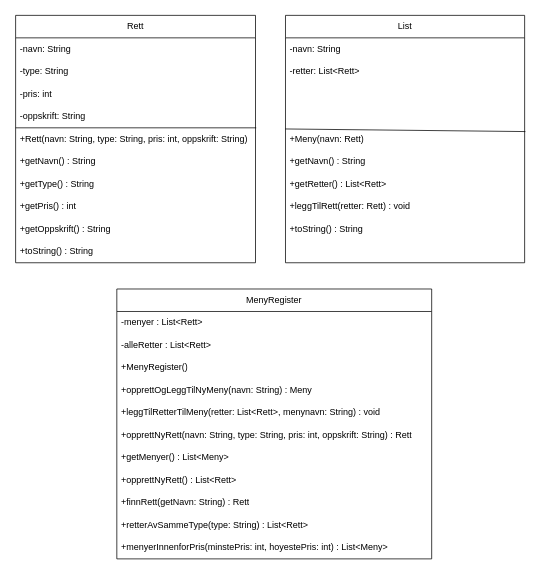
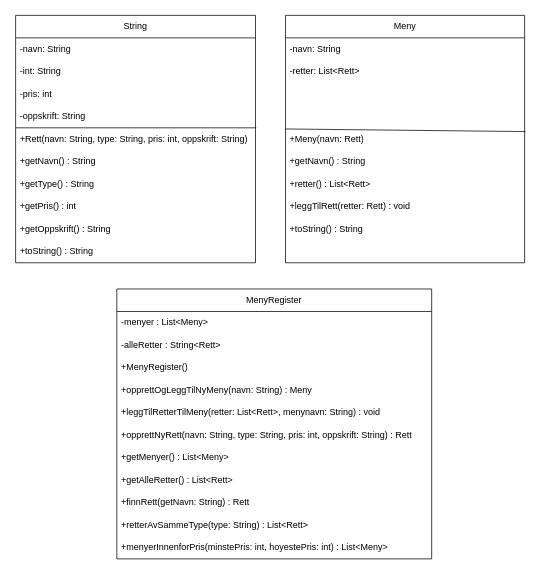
(135, 27) -> (135, 27)
(405, 27) -> (405, 27)
(49, 72) -> (45, 72)
(348, 184) -> (341, 184)
(167, 323) -> (167, 323)
(175, 345) -> (180, 345)
(190, 480) -> (187, 480)
